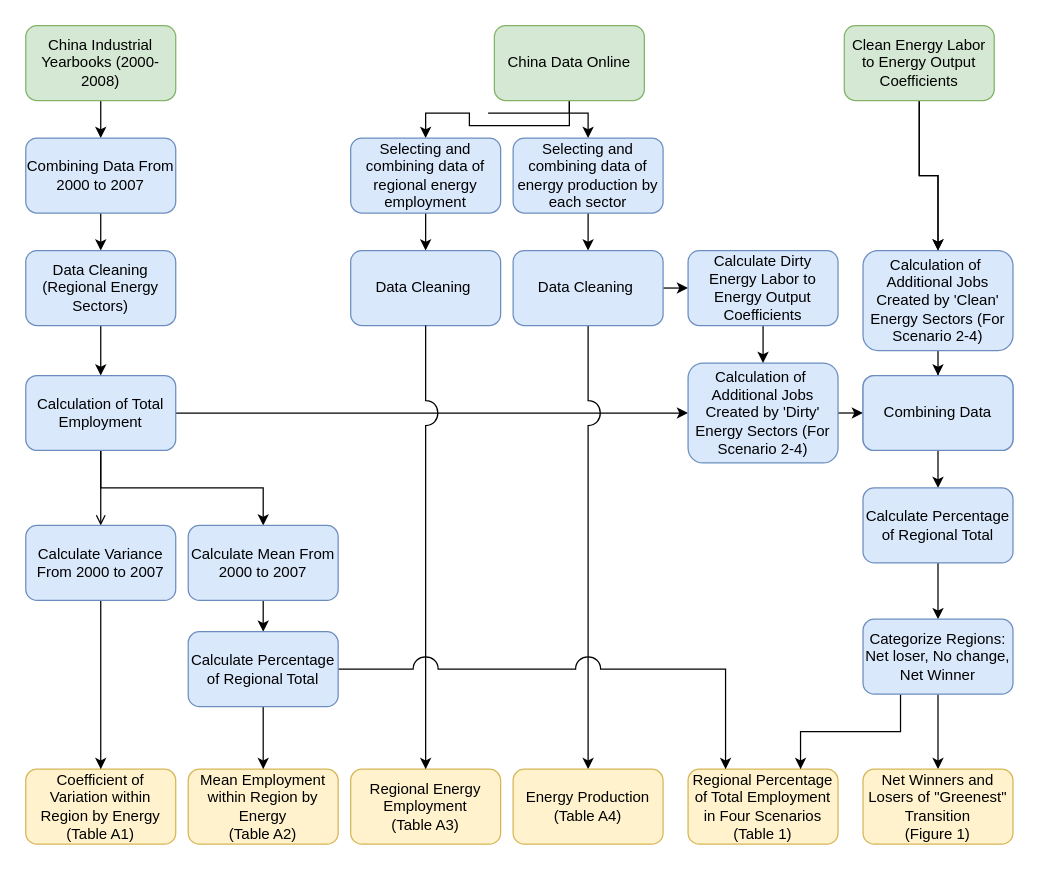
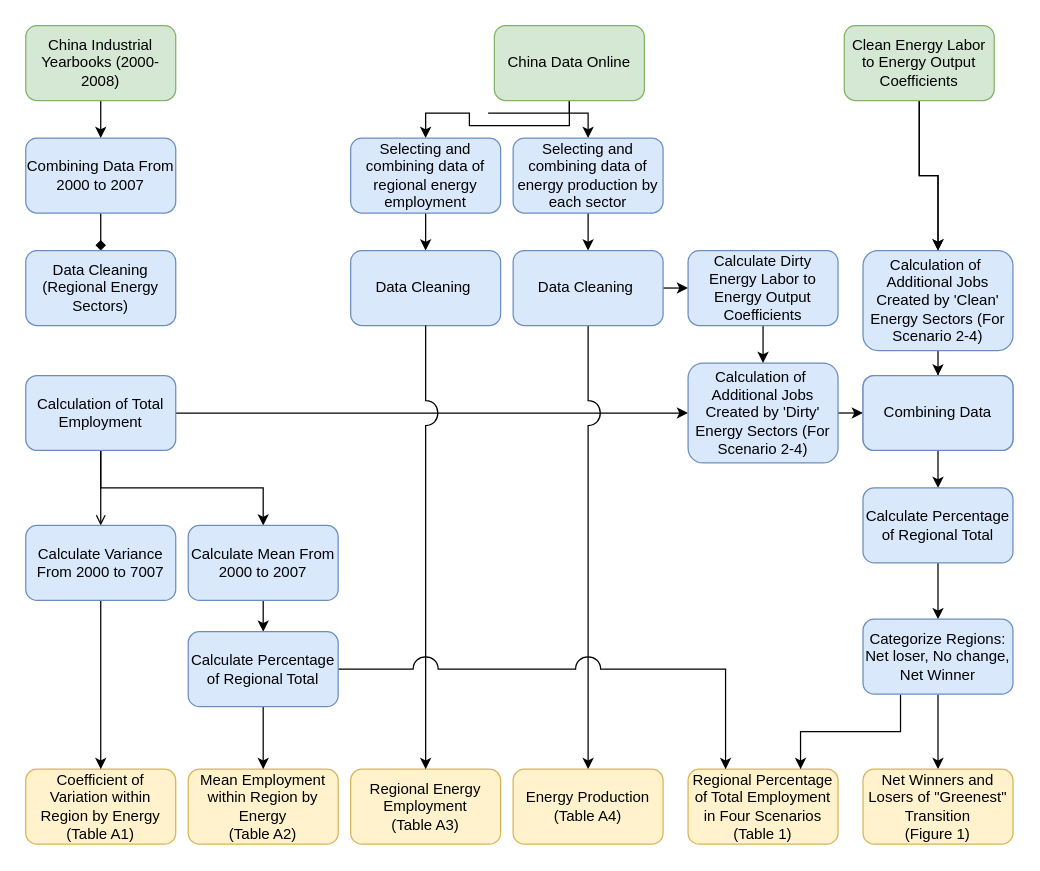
(101, 240) -> (101, 239)
(101, 347) -> none
(101, 563) -> (101, 563)
